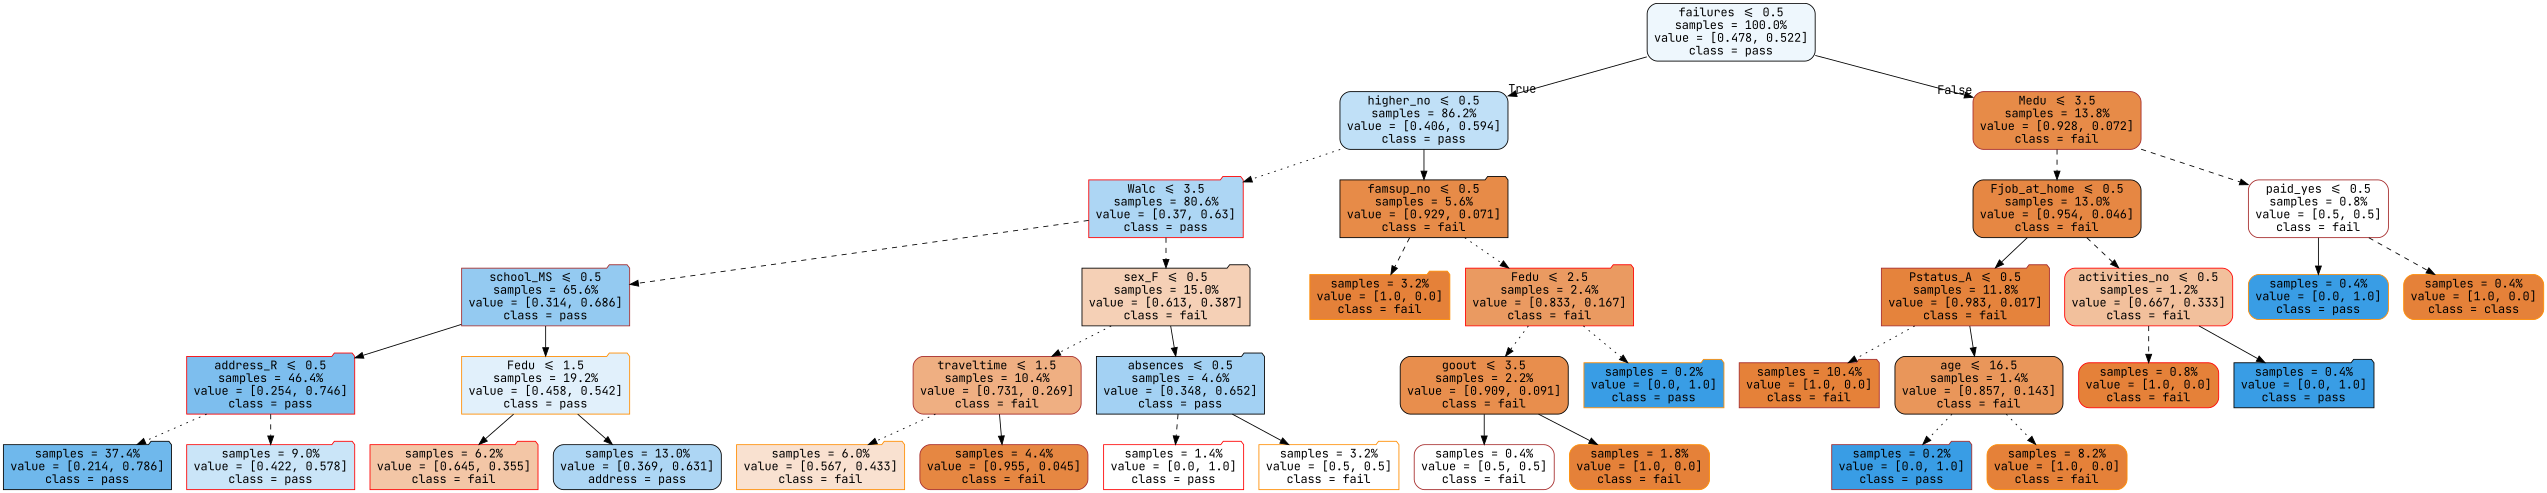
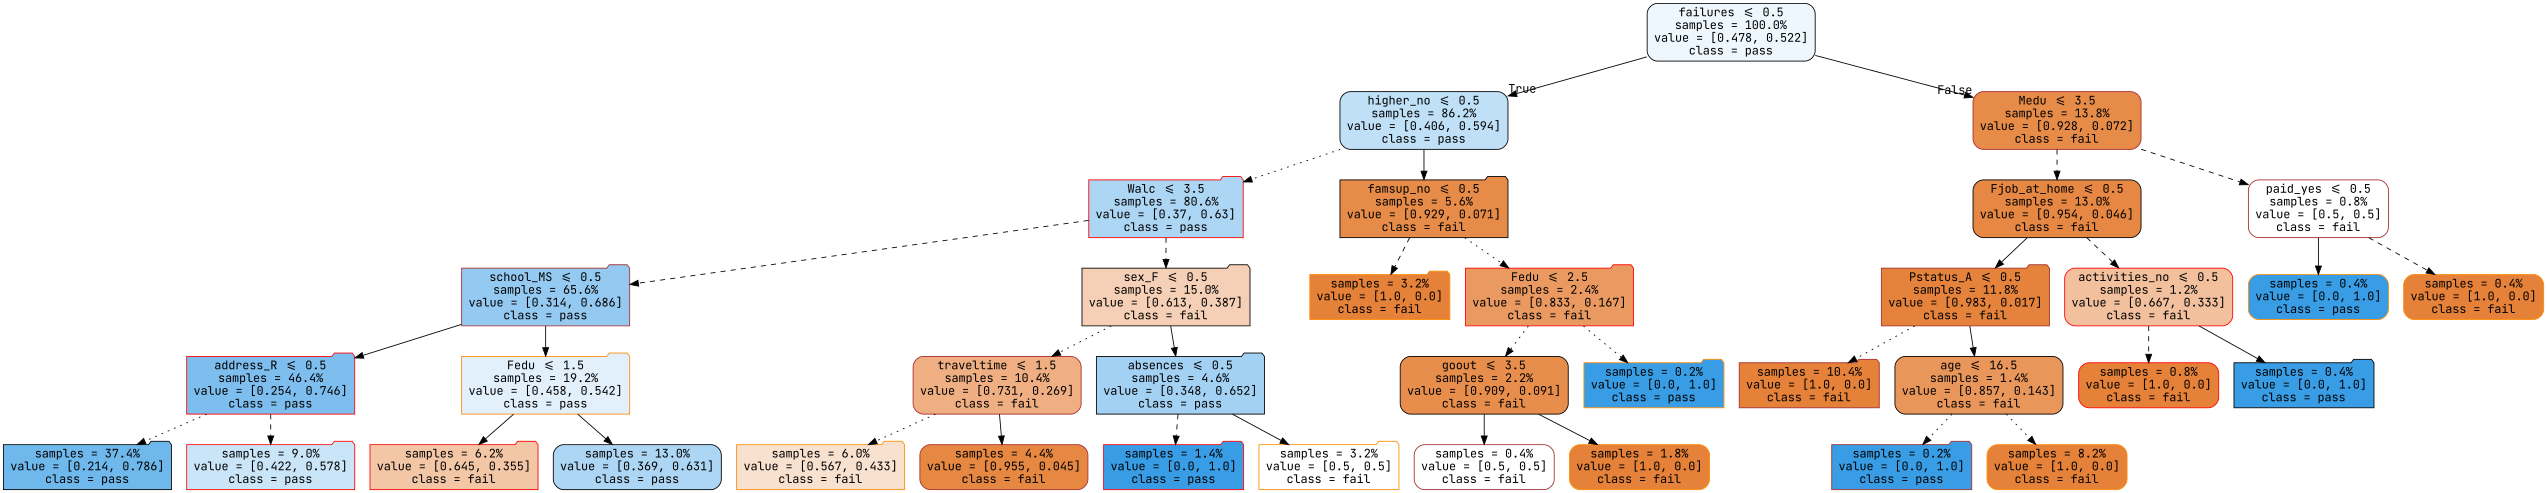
(2474, 297) -> (2474, 297)
(637, 467) -> (637, 467)
(1174, 467) -> (1174, 467)
